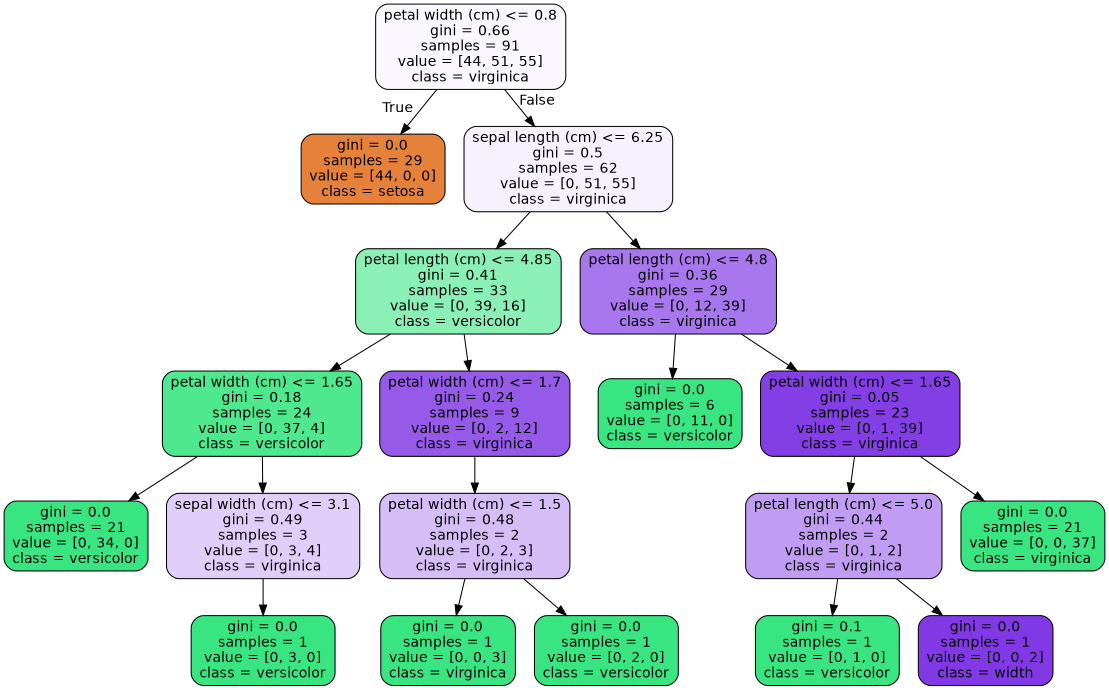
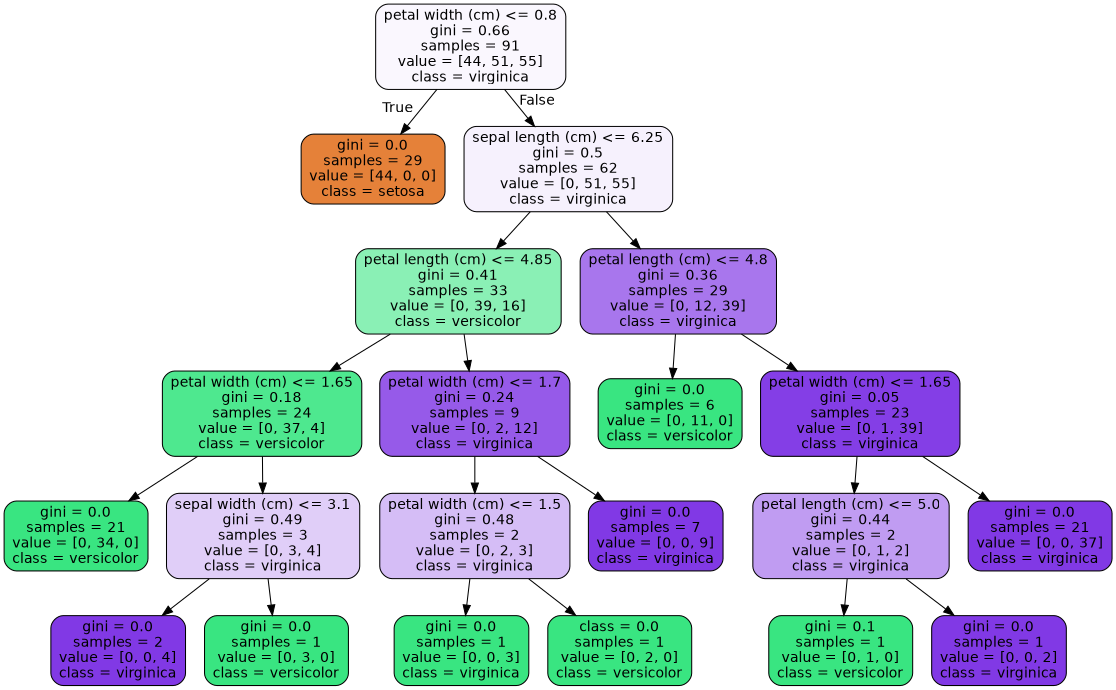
none -> (656, 536)
(1033, 536) -> (1040, 536)
none -> (118, 651)
(606, 651) -> (620, 651)
(986, 651) -> (999, 651)
